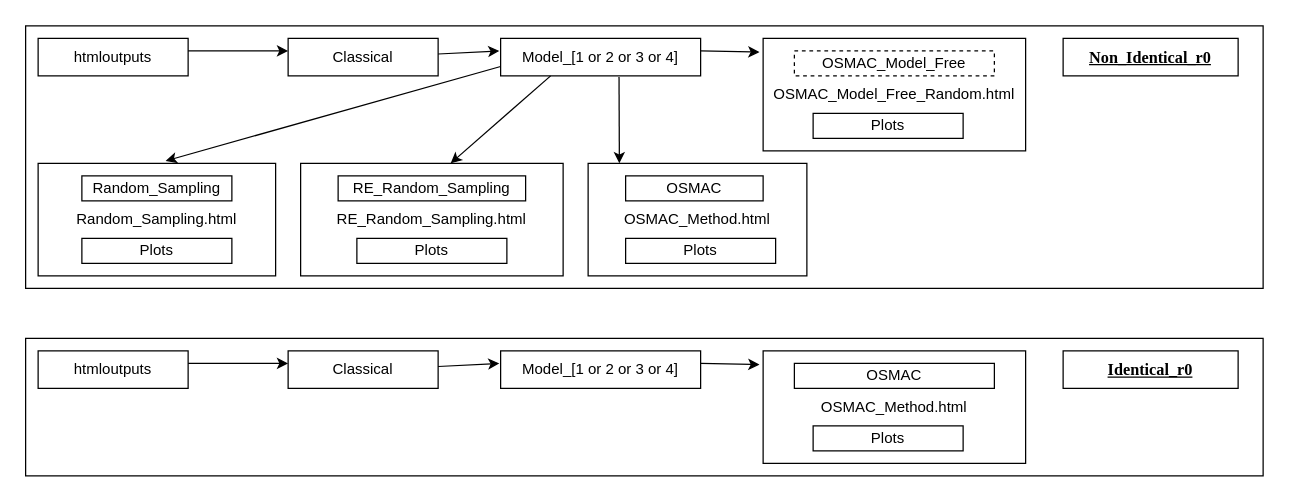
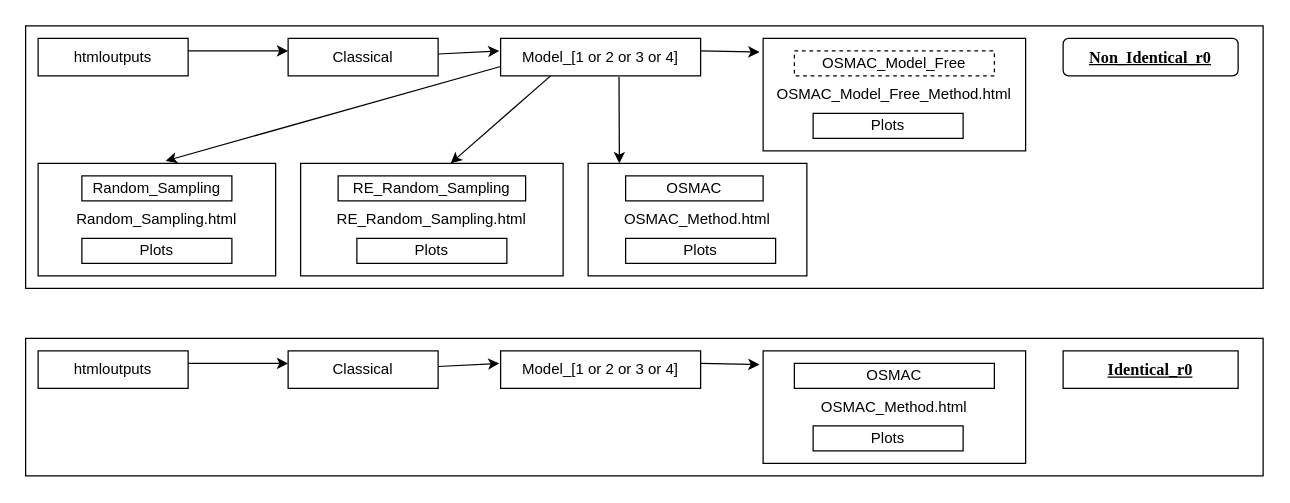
(1151, 57) -> (1151, 57)
(894, 94) -> (894, 94)
